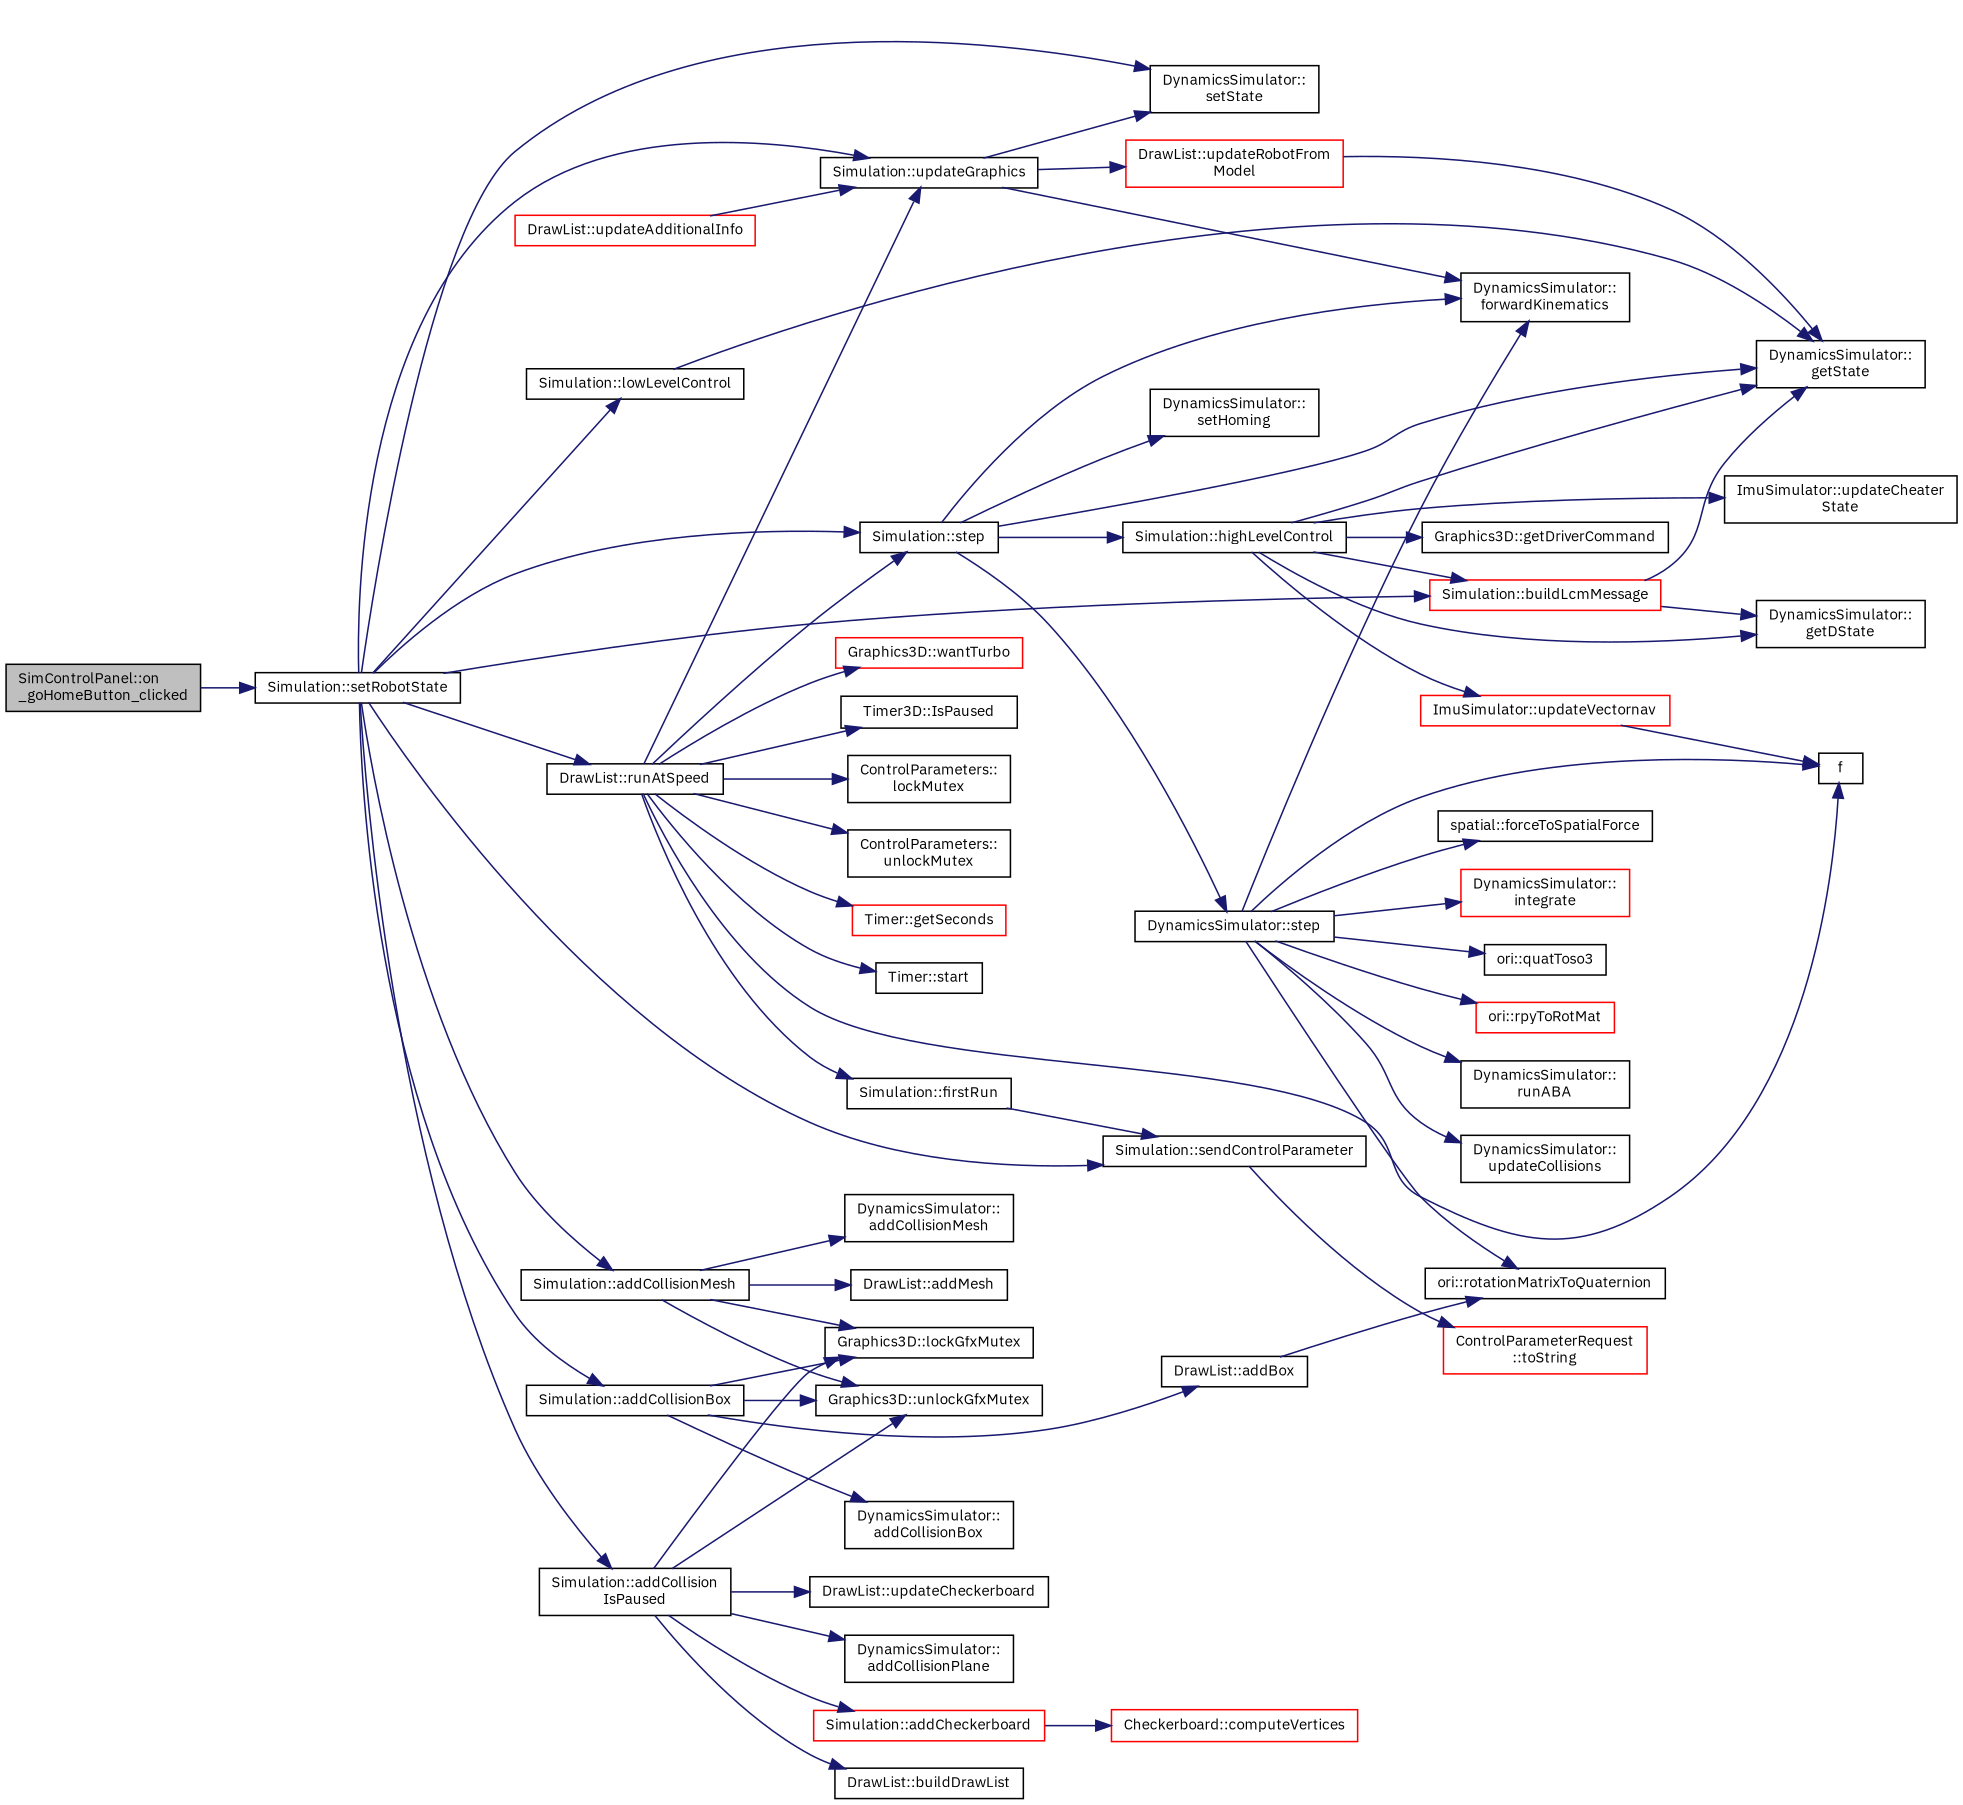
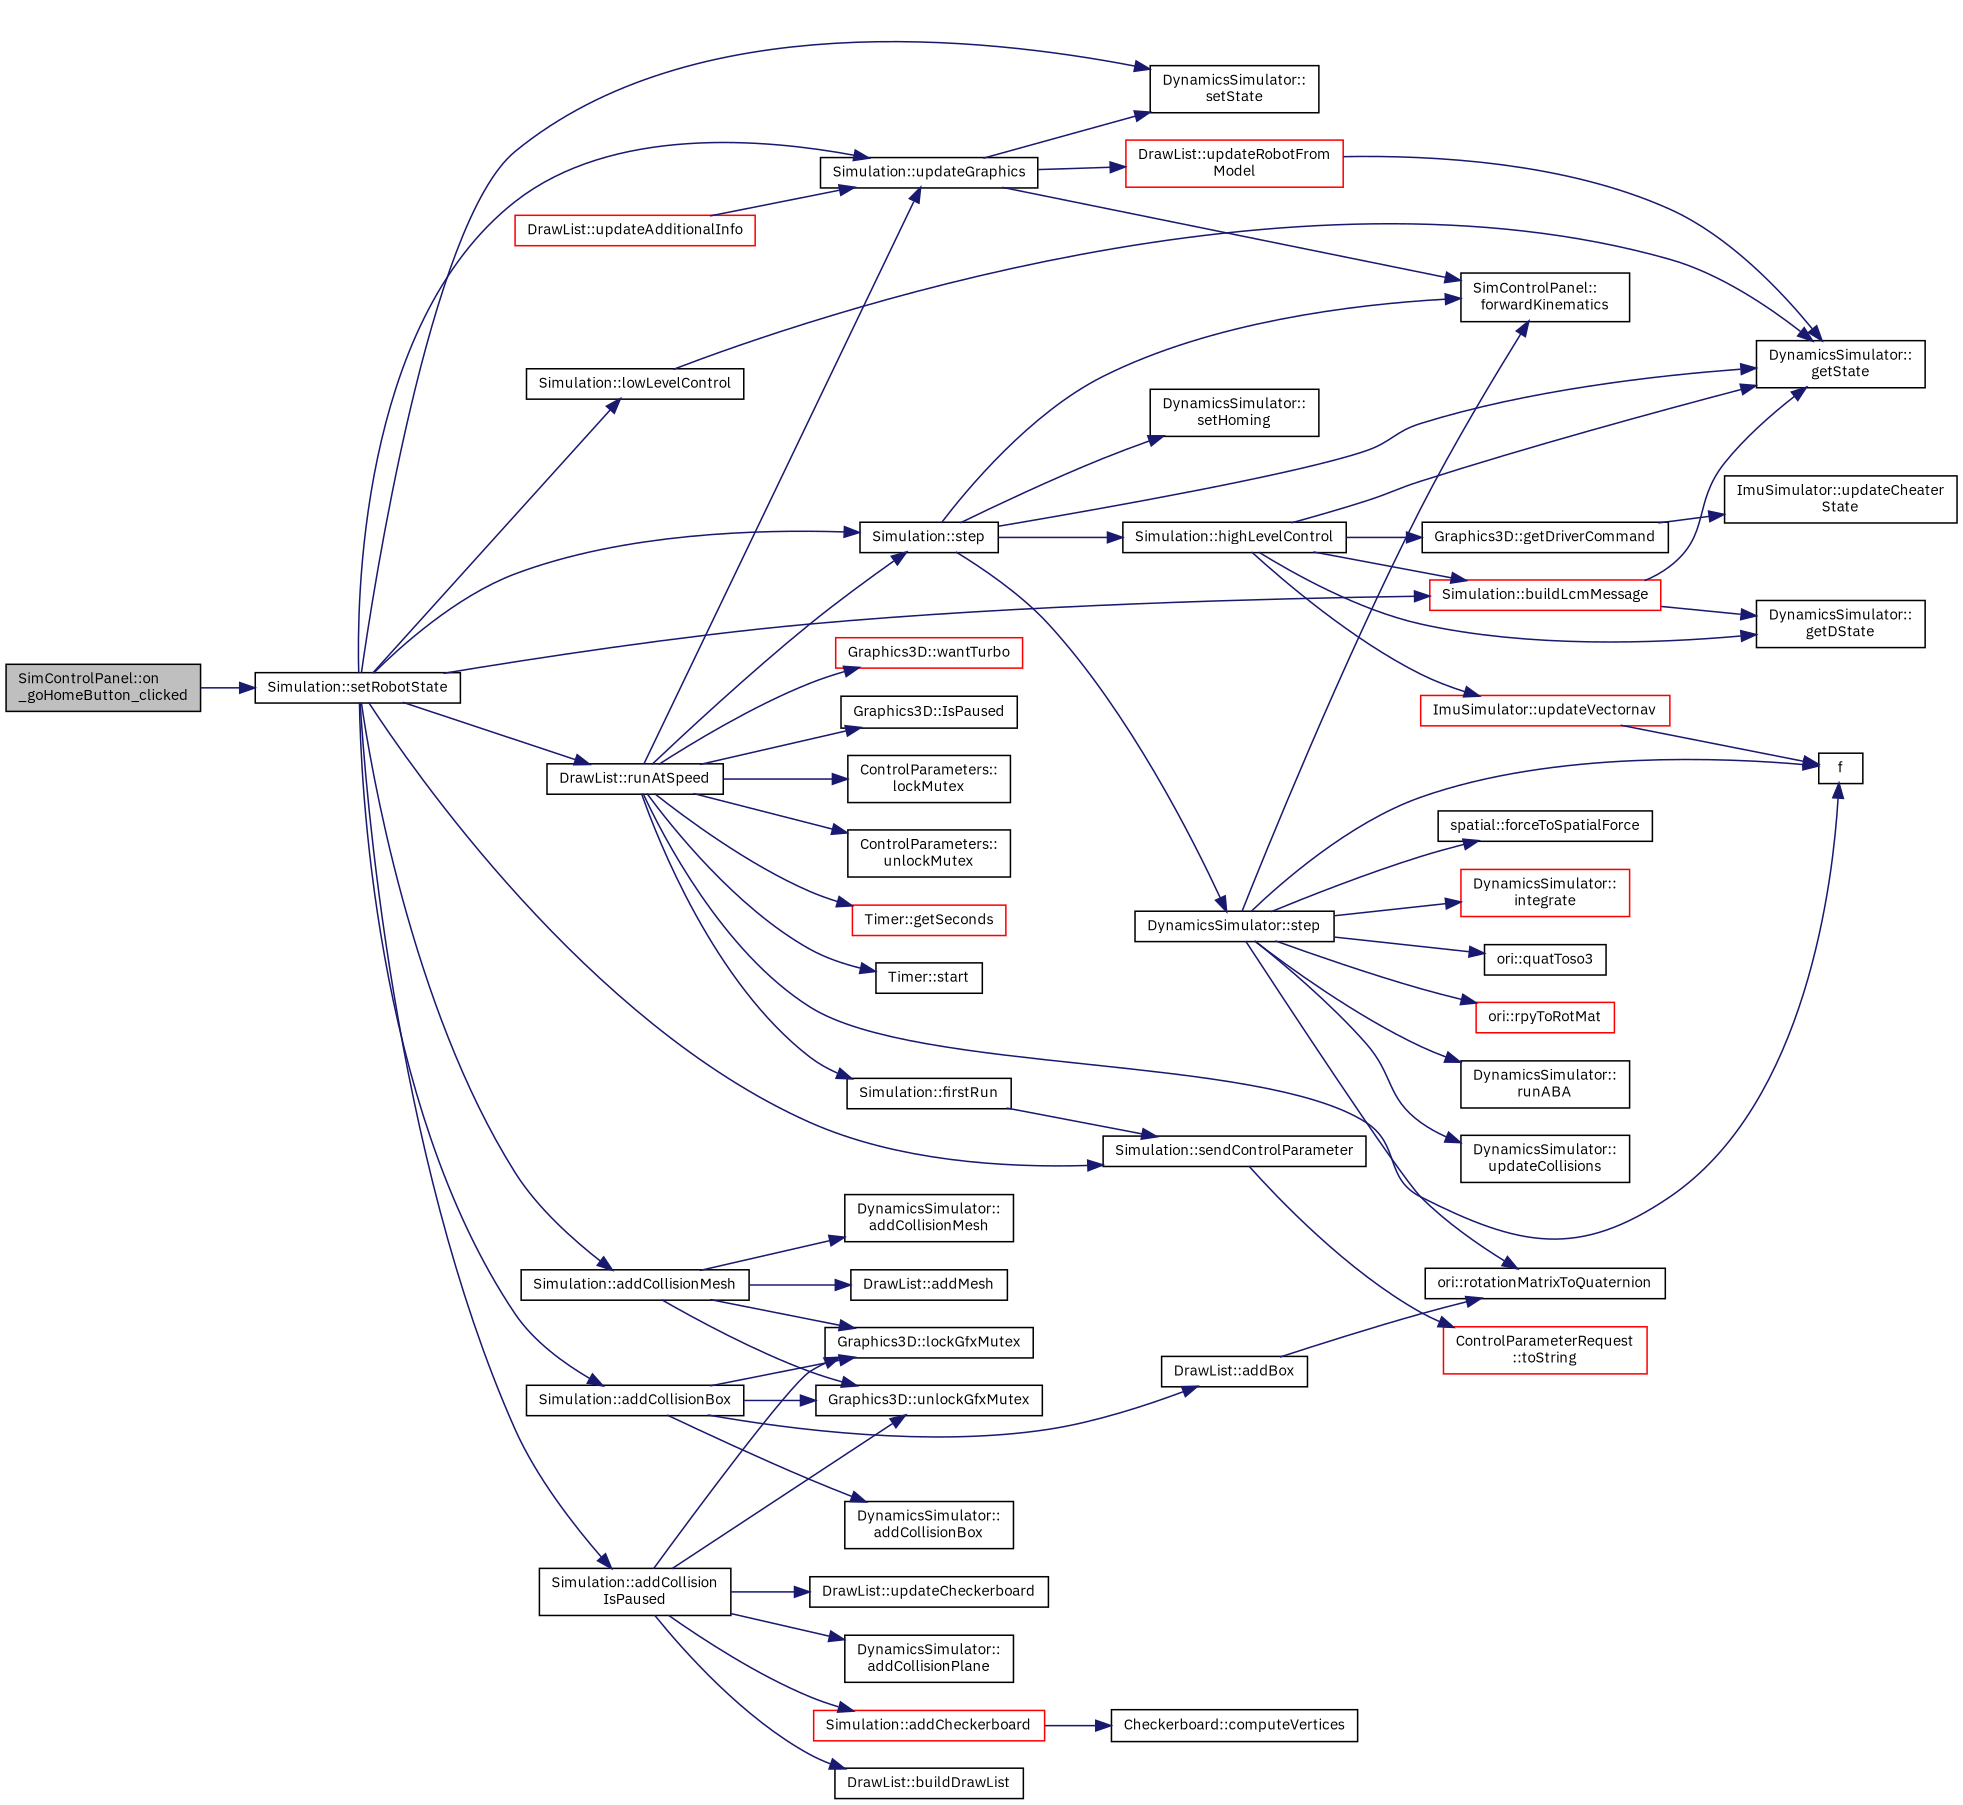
(1545, 297) -> (1545, 297)
(1511, 503) -> (1684, 520)
(929, 712) -> (929, 712)
(1235, 1726) -> (1235, 1726)
